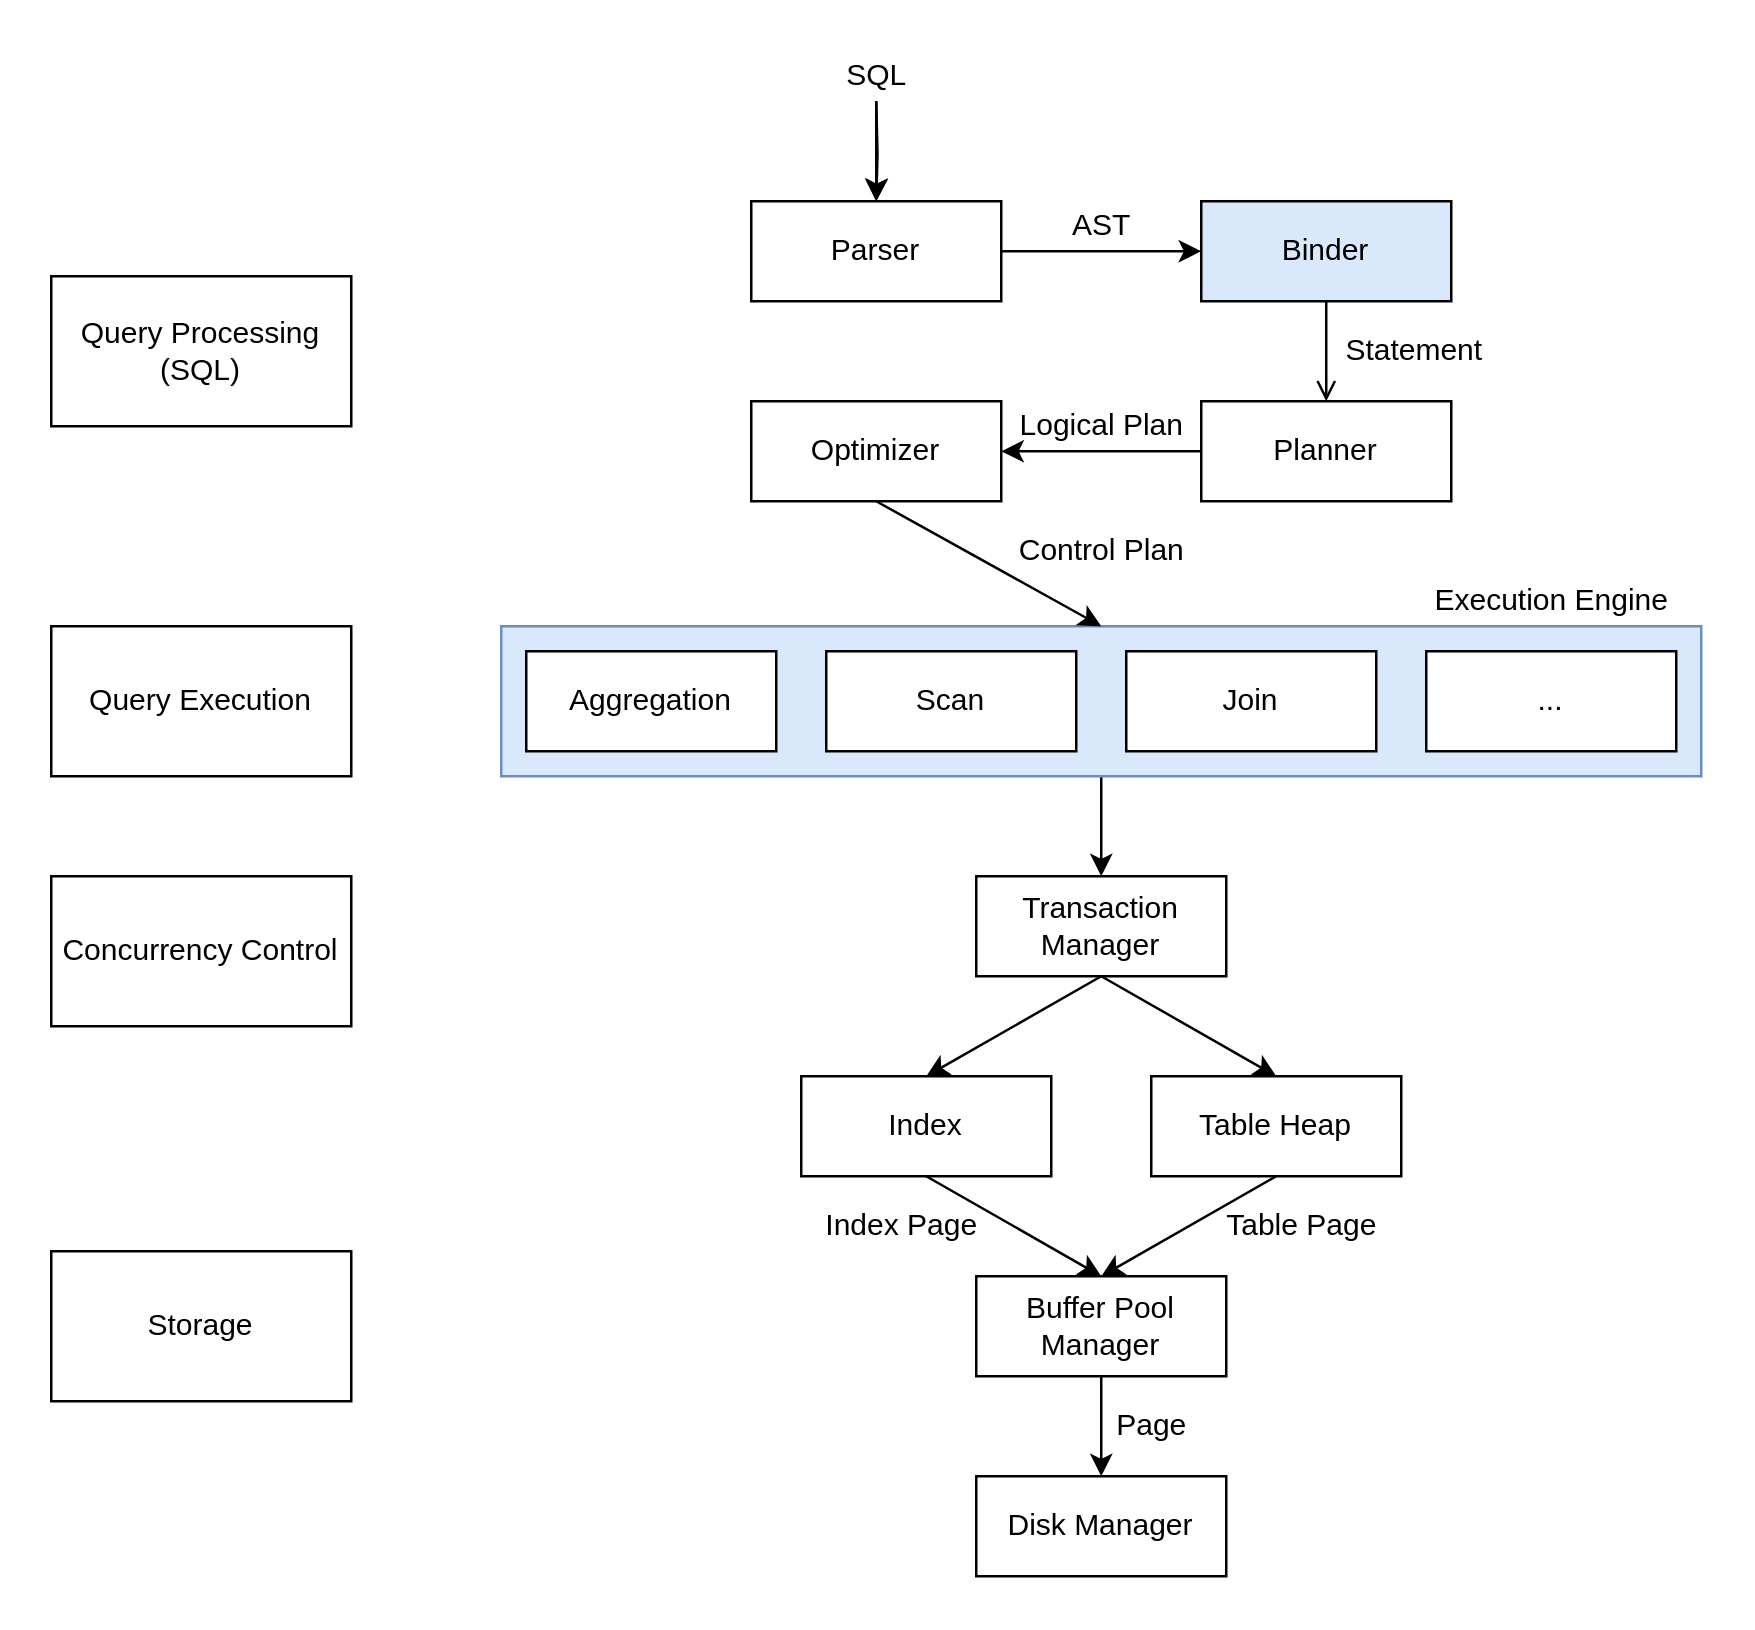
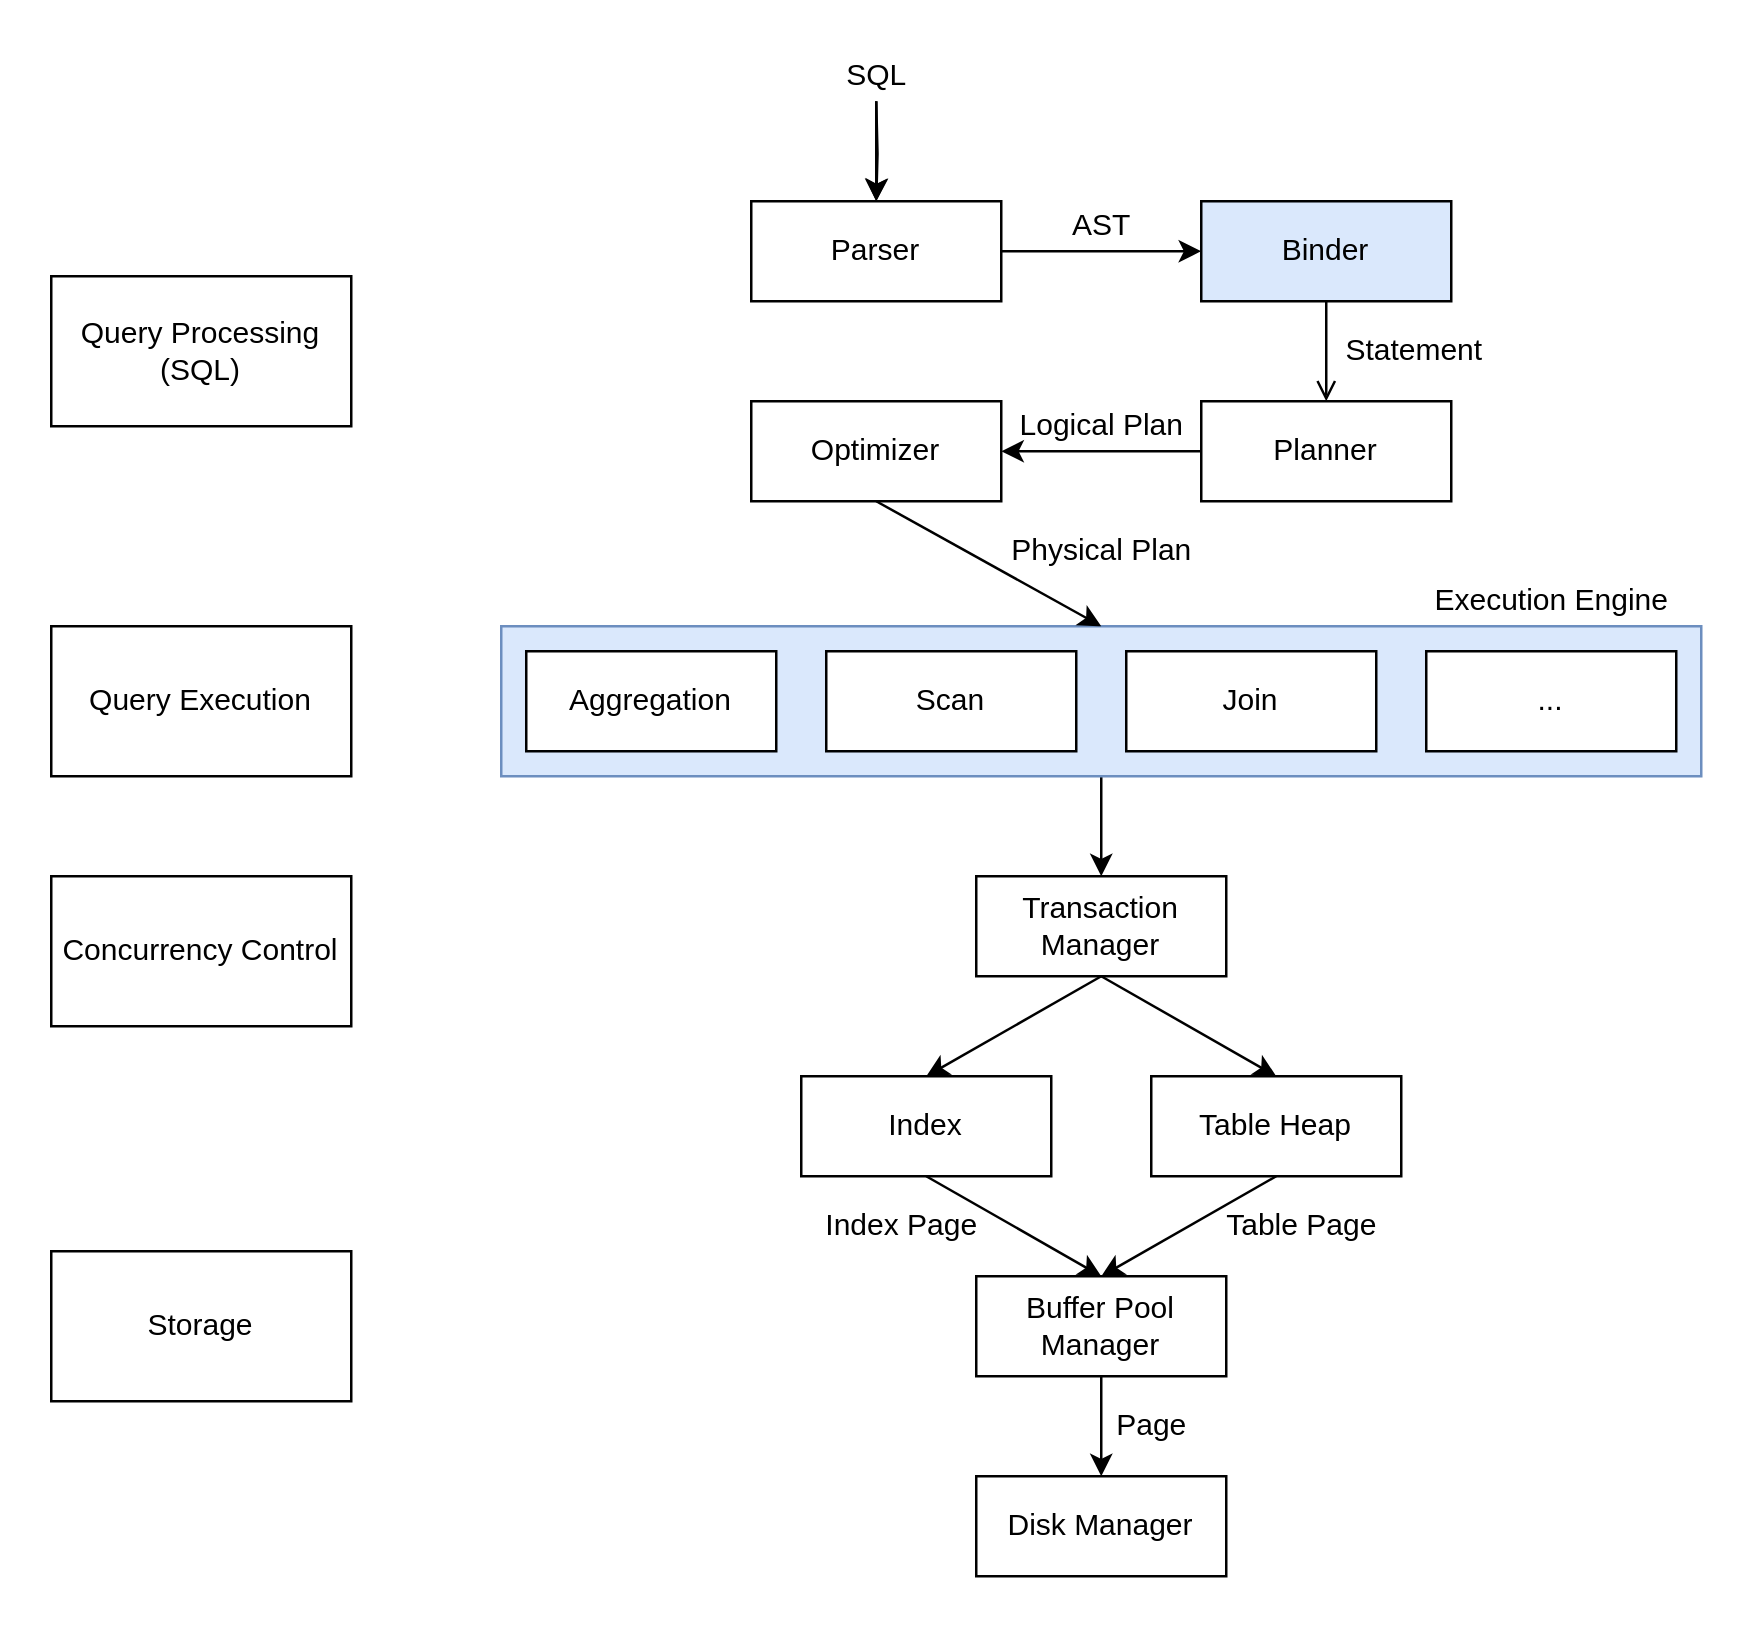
(1103, 551) -> (1103, 551)
